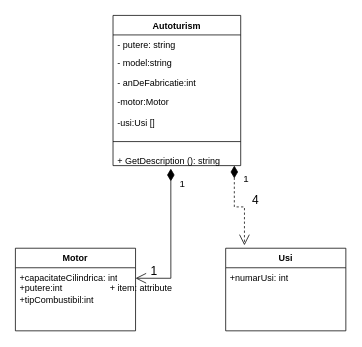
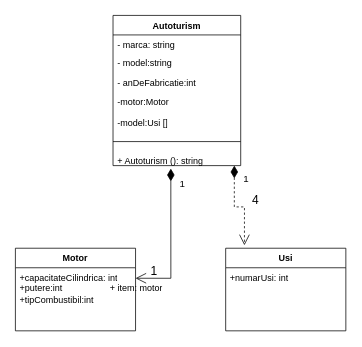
(153, 46) -> (150, 46)
(140, 124) -> (145, 124)
(177, 161) -> (168, 161)
(144, 294) -> (138, 289)
